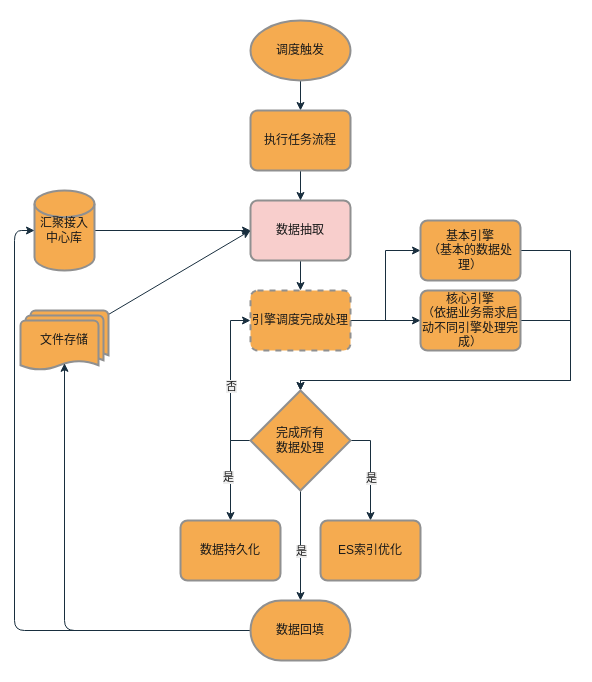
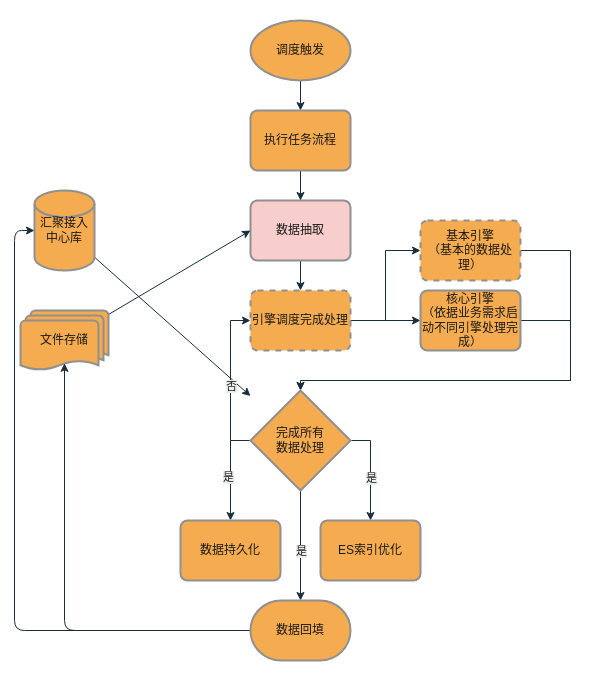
(169, 231) -> (170, 324)
(471, 251) -> (471, 251)
